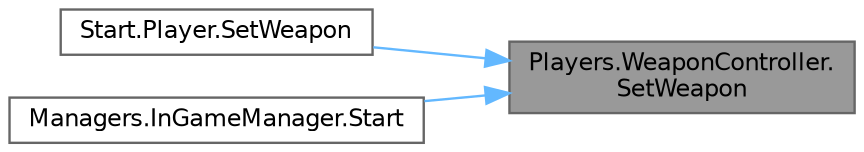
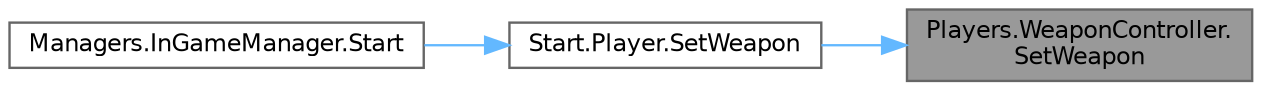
(455, 98) -> (455, 45)
